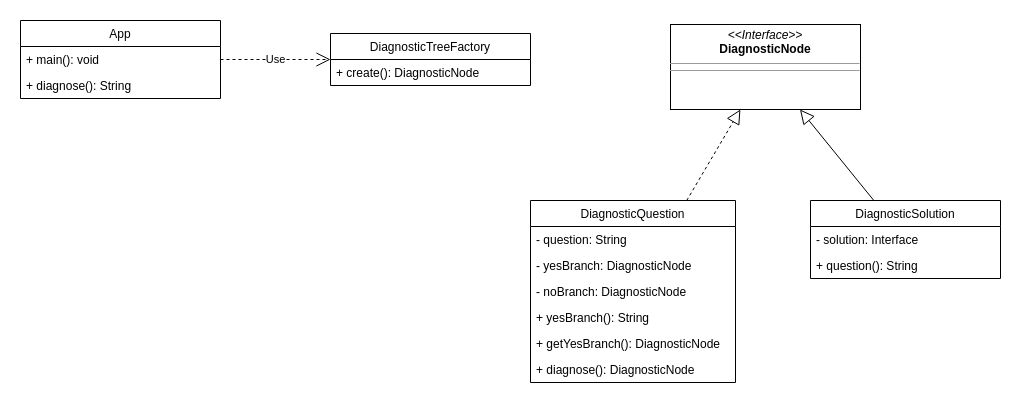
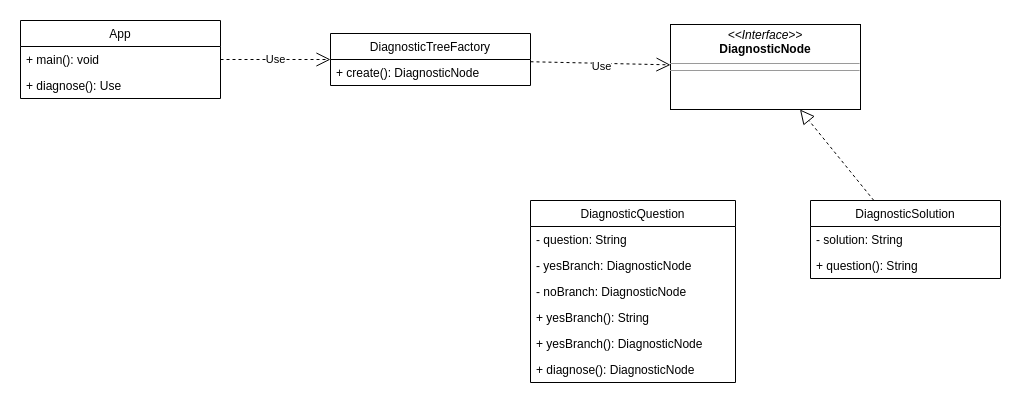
none -> (599, 63)
(85, 86) -> (77, 86)
(840, 159) -> (840, 159)
(711, 160) -> none
(879, 240) -> (867, 240)
(636, 344) -> (626, 344)
